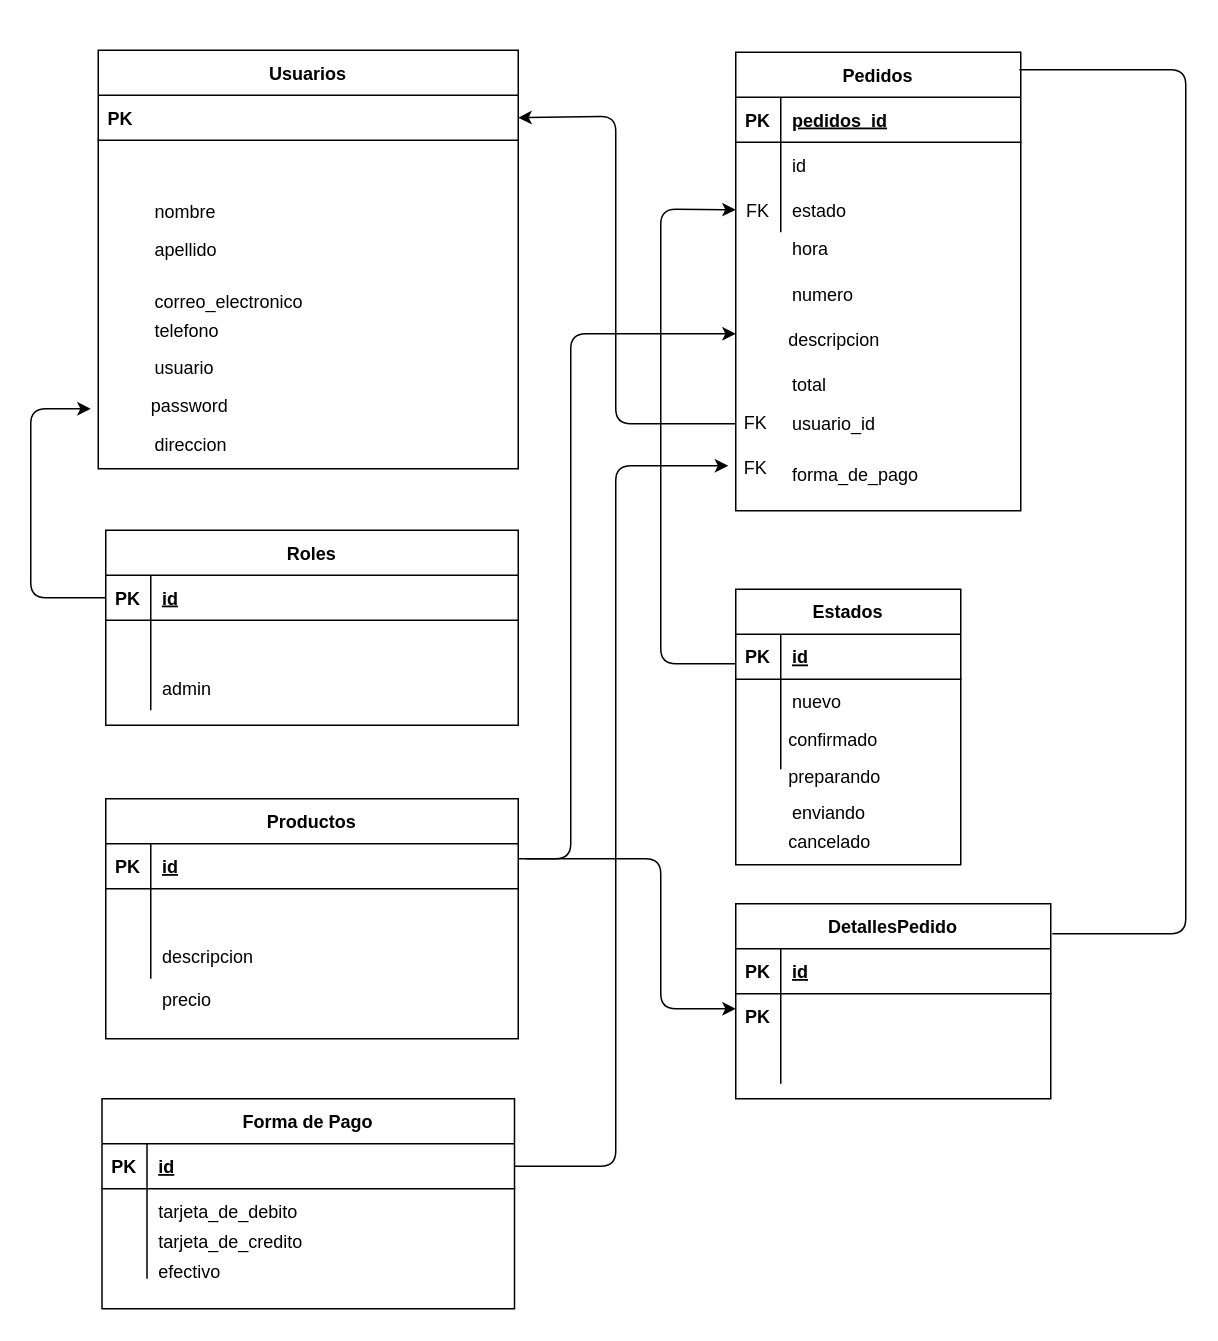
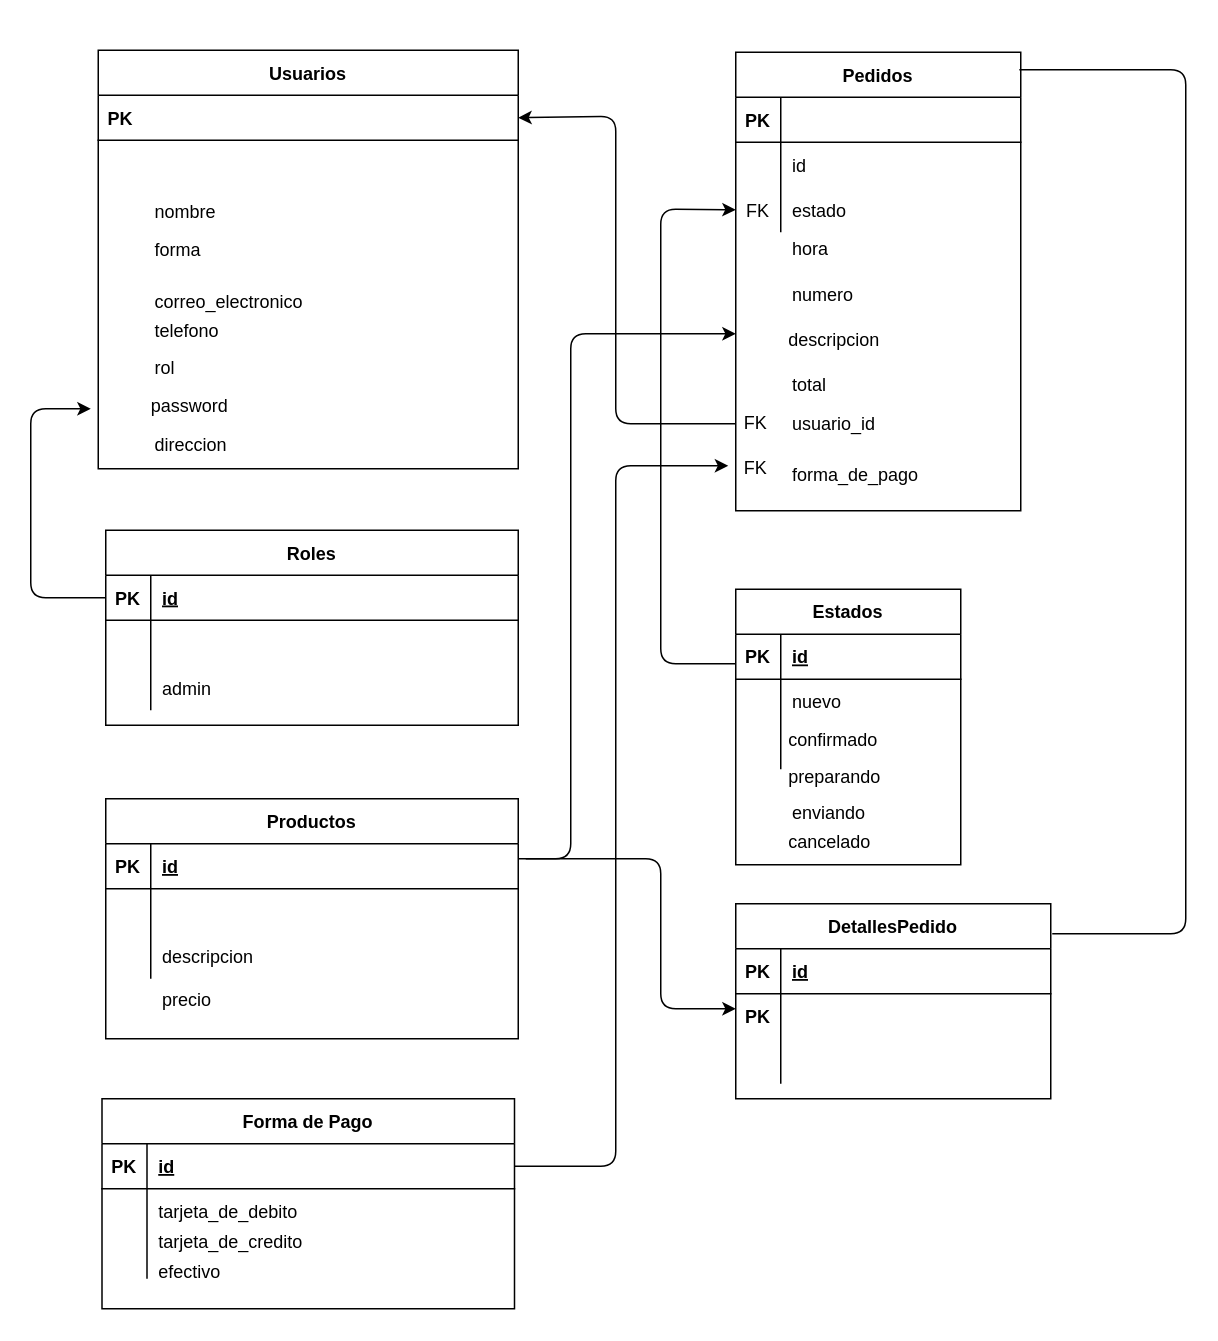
(901, 120) -> none
(188, 250) -> (180, 250)
(187, 368) -> (167, 368)
